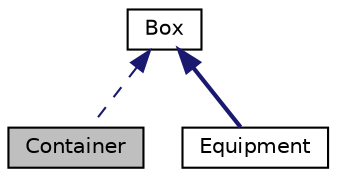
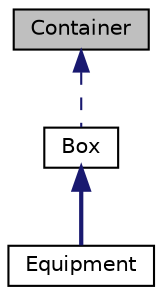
(114, 97) -> (81, 100)
